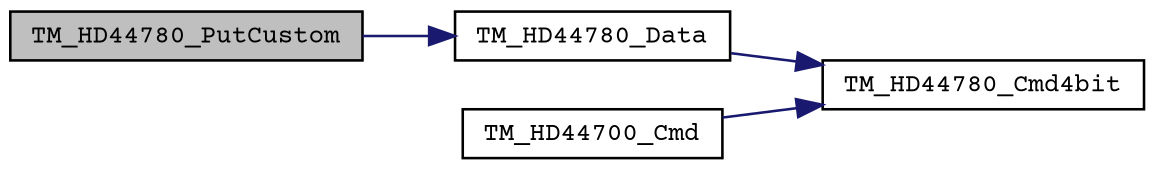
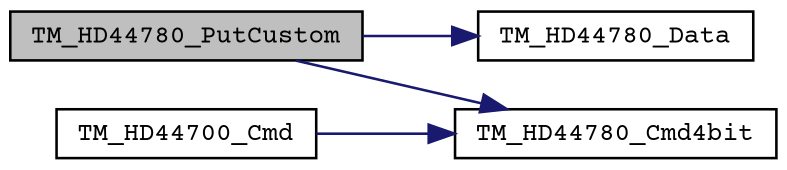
(764, 57) -> (389, 82)
